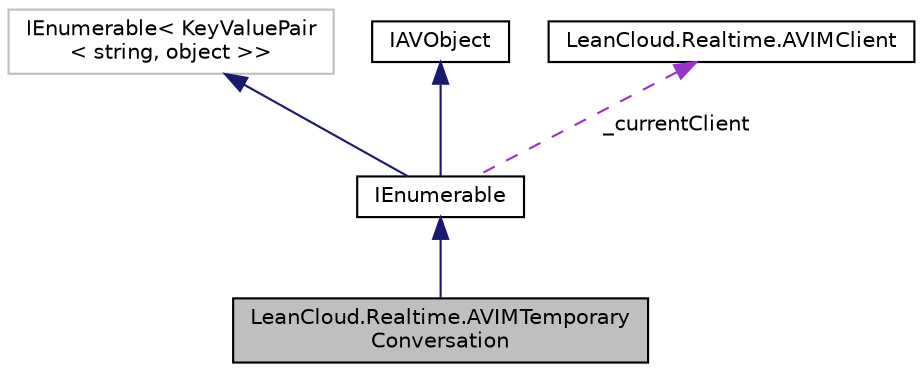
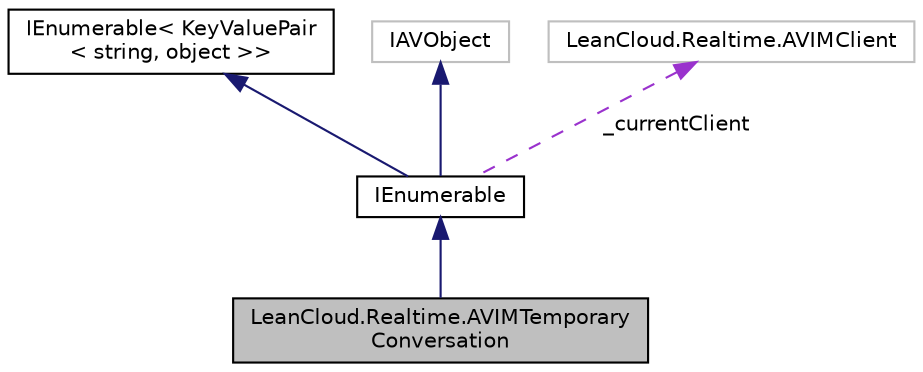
(171, 42) -> (171, 42)
(441, 42) -> (441, 42)
(732, 42) -> (732, 42)
